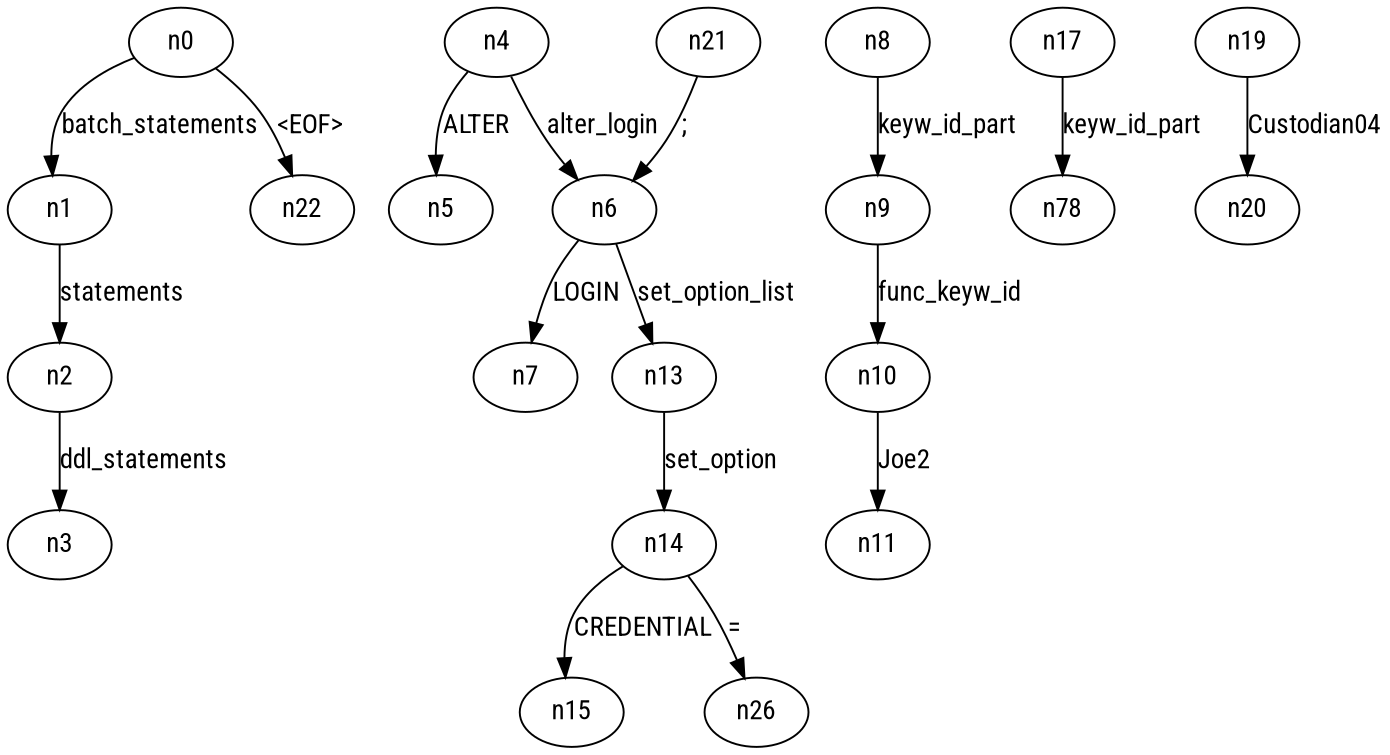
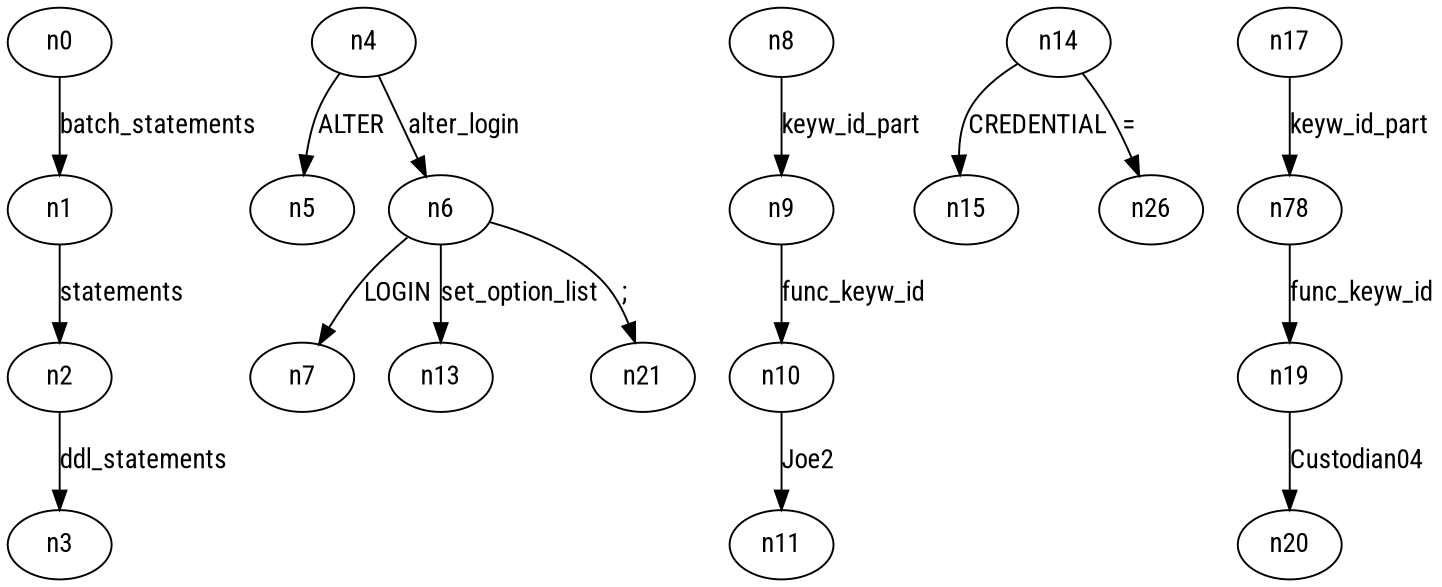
(676, 124) -> (572, 257)
(302, 210) -> none
none -> (1290, 284)
(664, 451) -> none
